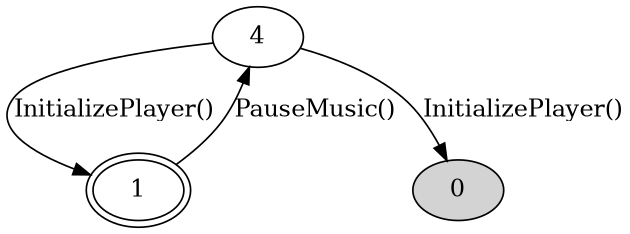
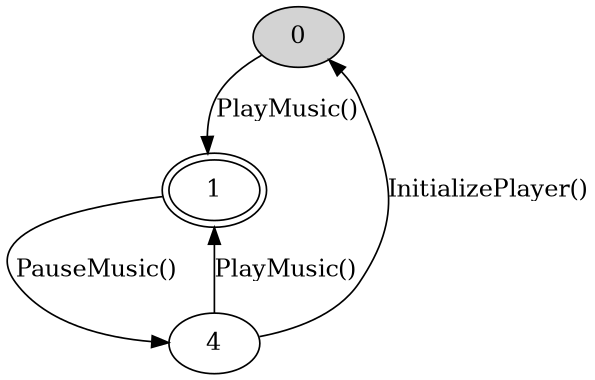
none -> (222, 88)
(114, 110) -> (286, 270)
